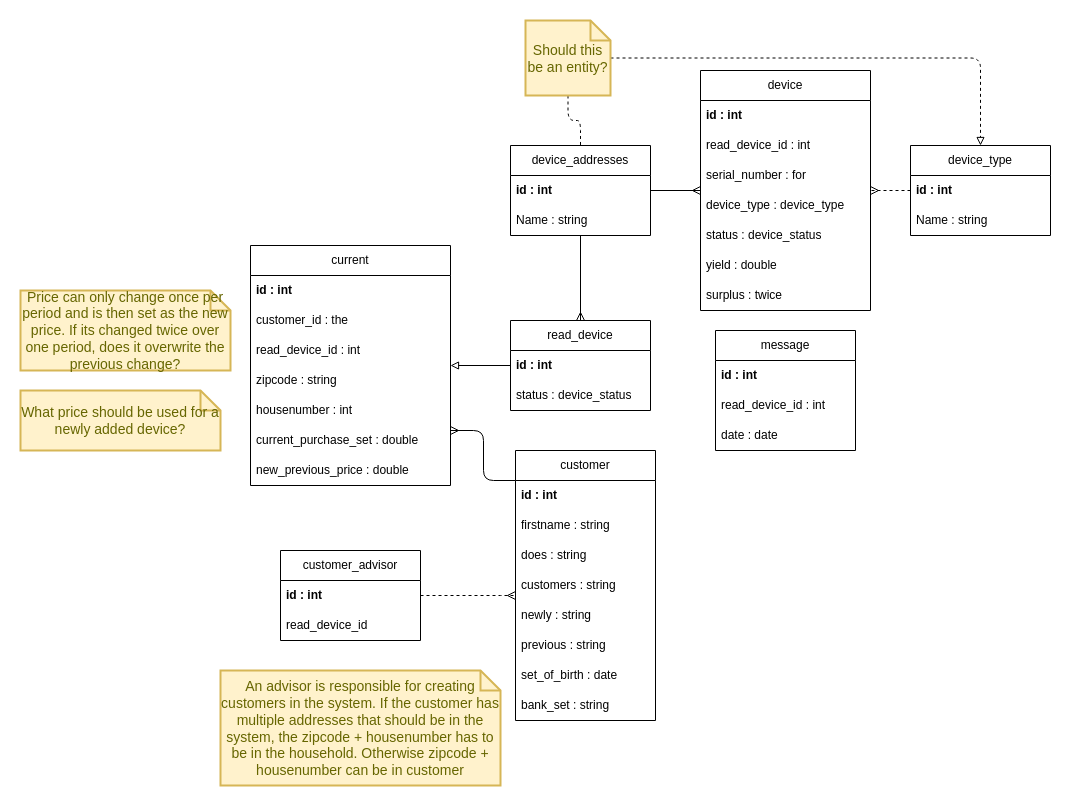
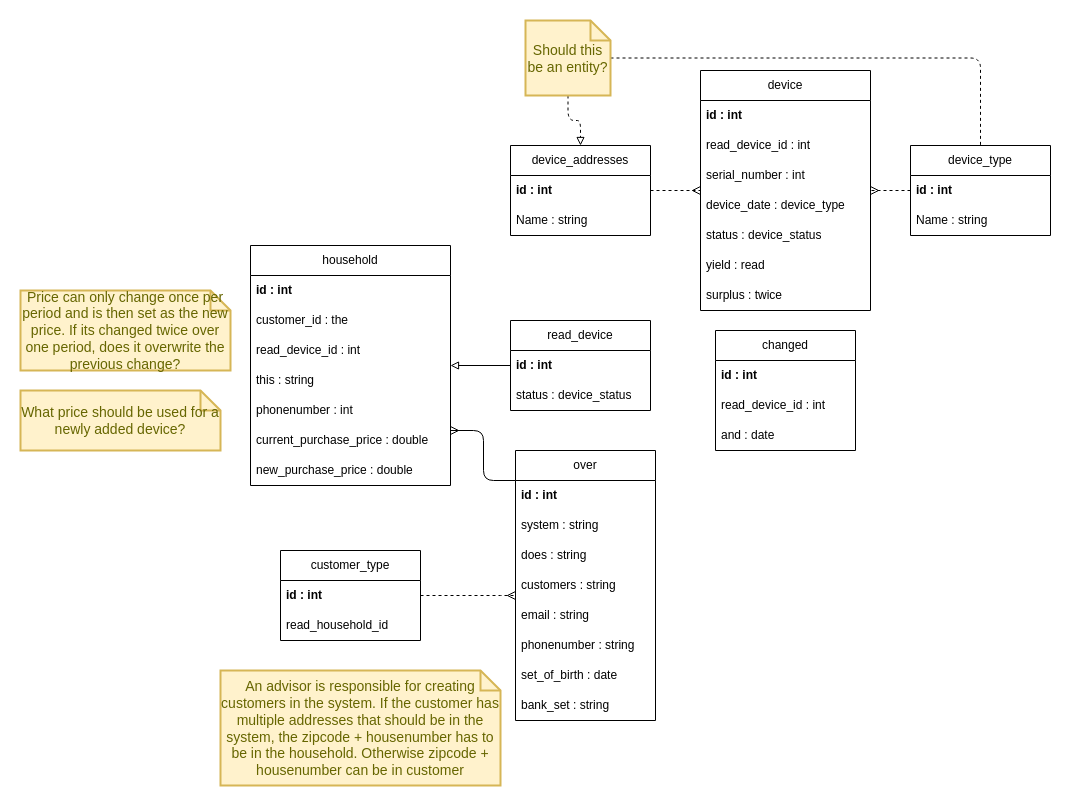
(981, 136) -> (981, 139)
(581, 140) -> (581, 136)
(763, 176) -> (761, 176)
(675, 191) -> (675, 191)
(783, 206) -> (783, 206)
(351, 261) -> (351, 261)
(744, 266) -> (739, 266)
(581, 280) -> none
(786, 346) -> (786, 346)
(302, 381) -> (292, 381)
(307, 411) -> (307, 411)
(754, 436) -> (750, 436)
(348, 441) -> (352, 441)
(586, 466) -> (586, 466)
(338, 471) -> (339, 471)
(574, 526) -> (566, 526)
(351, 566) -> (351, 566)
(561, 616) -> (559, 616)
(330, 626) -> (341, 626)
(571, 646) -> (582, 646)
